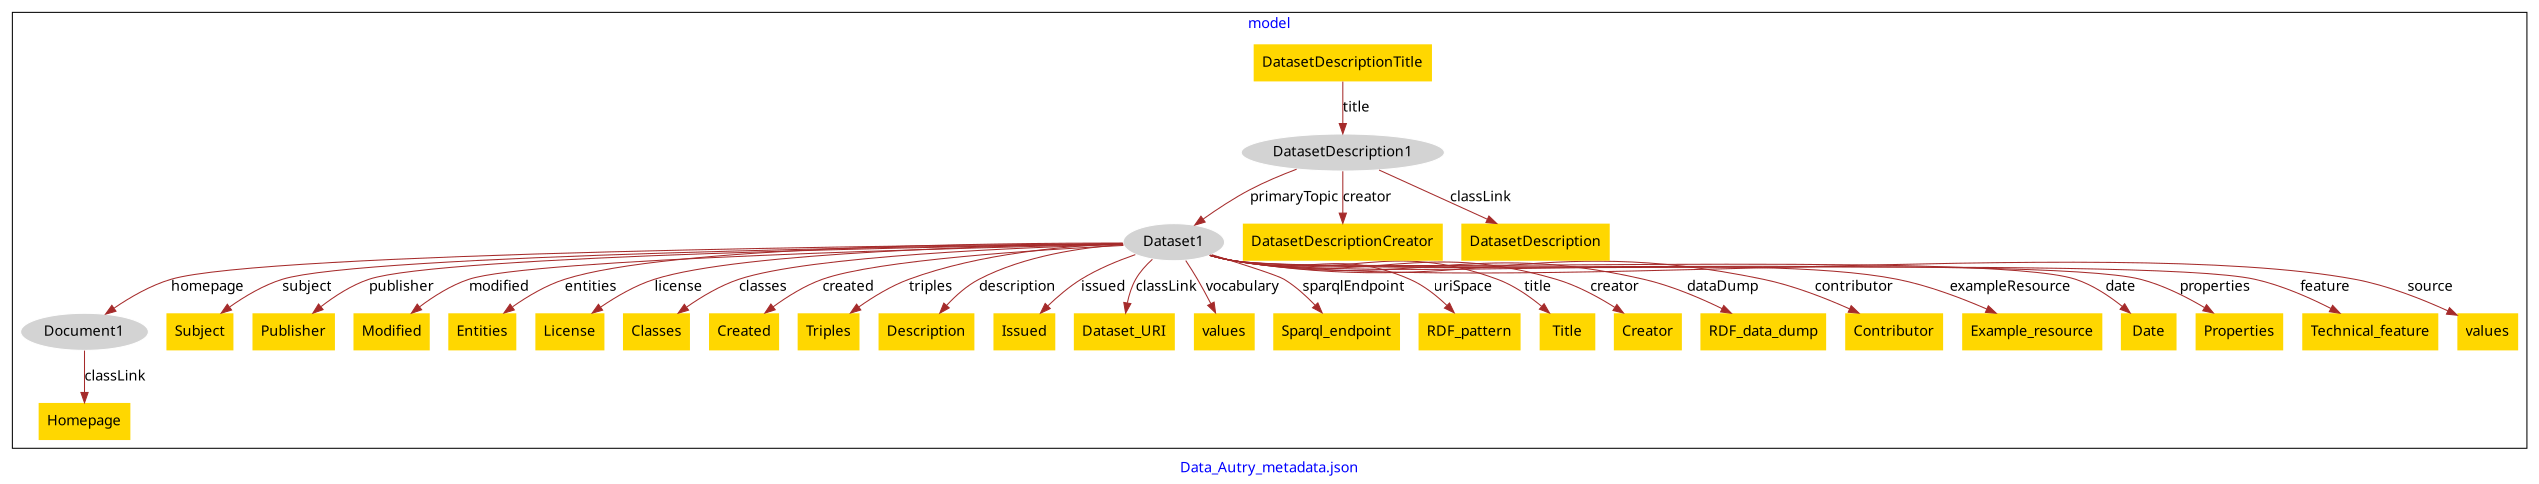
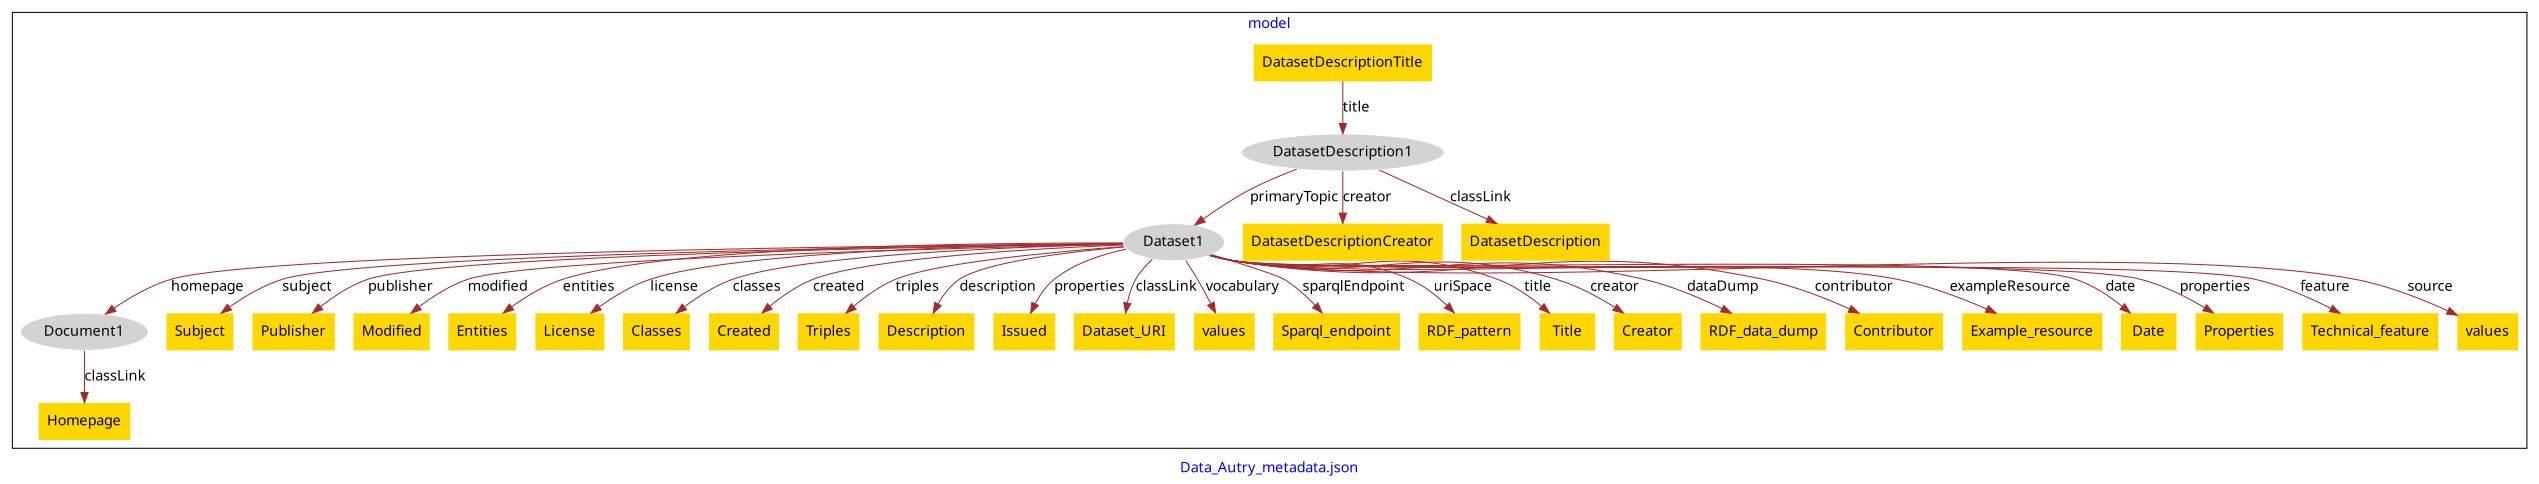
(1103, 287) -> (1090, 287)
